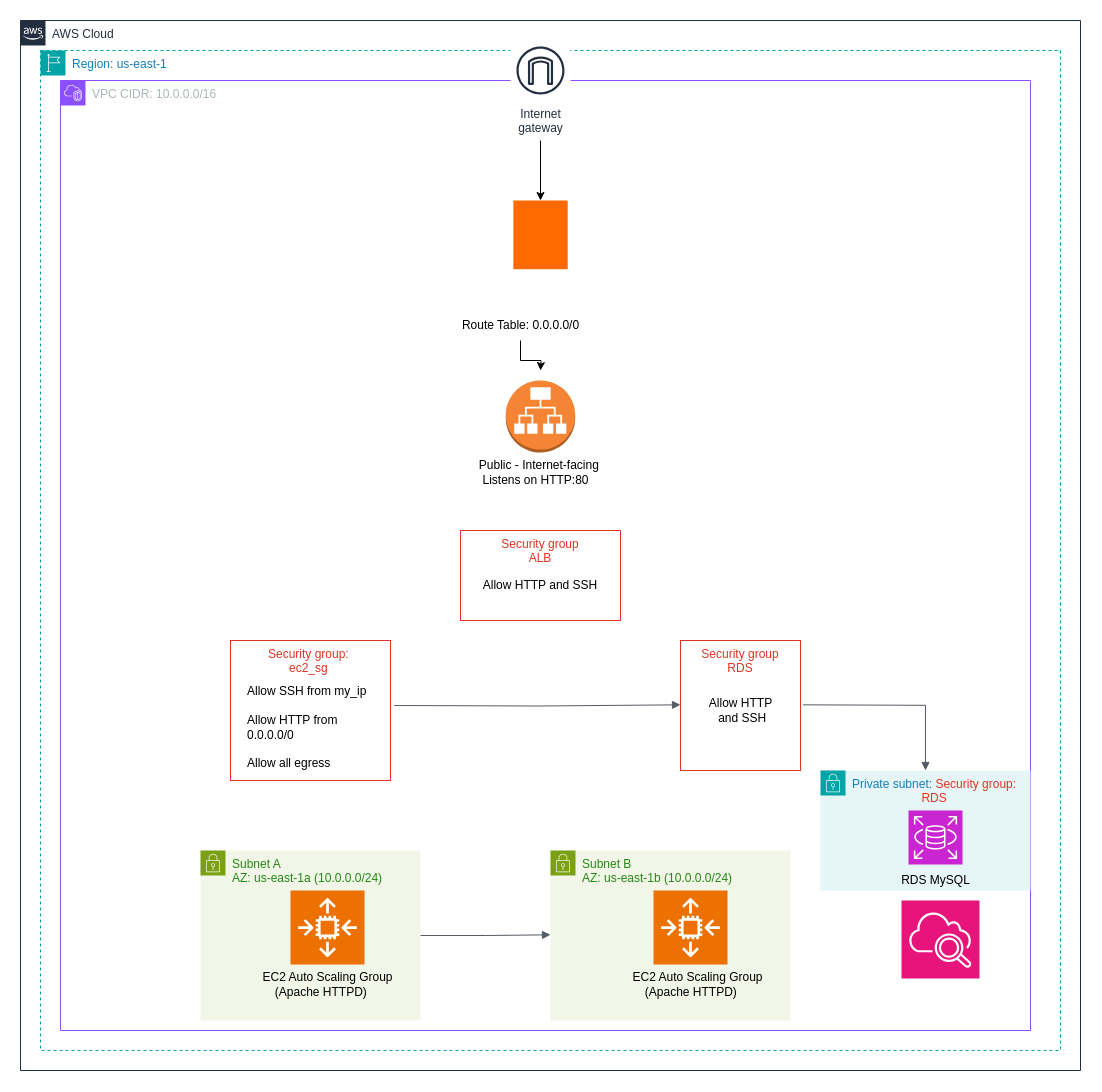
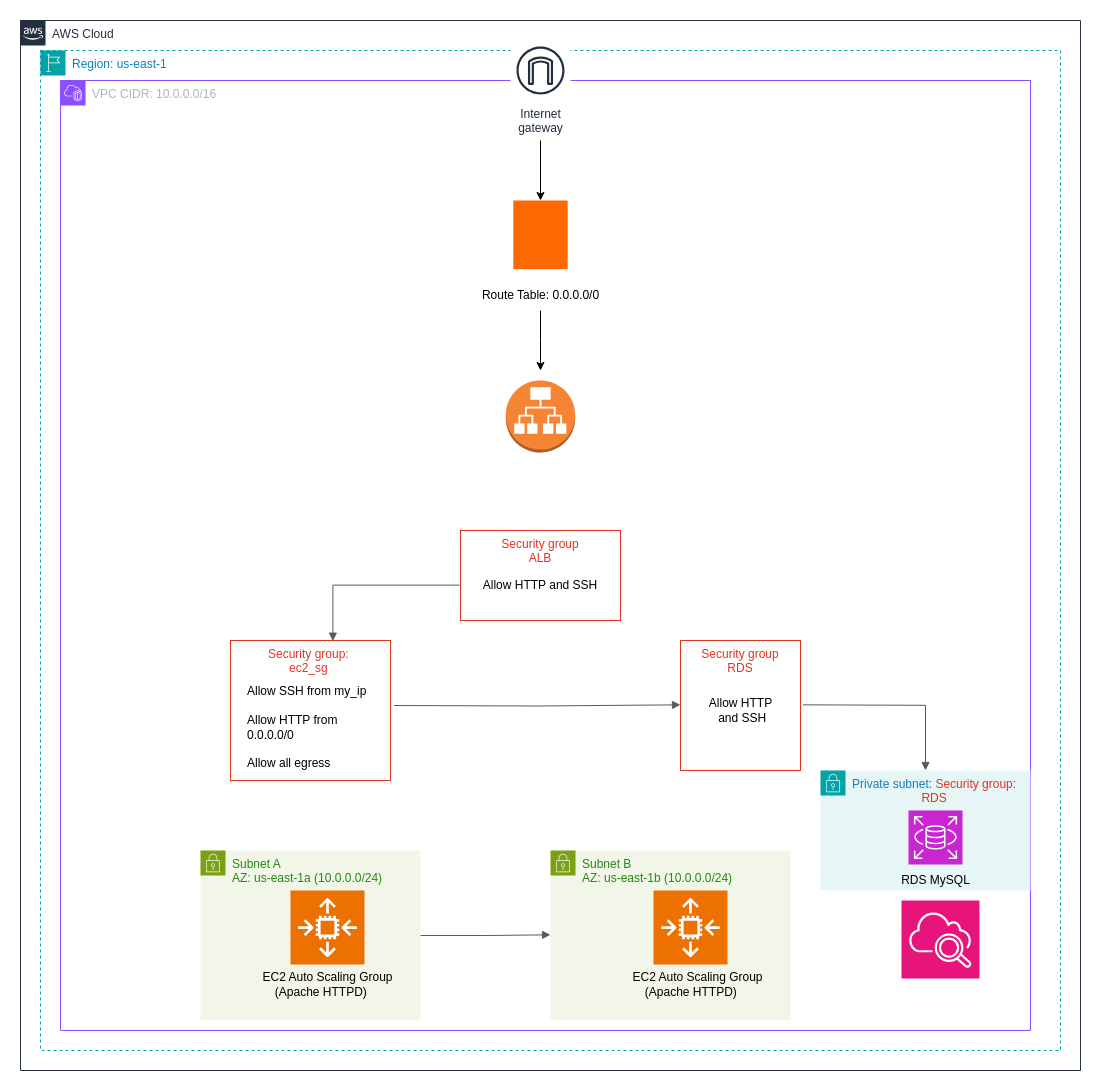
(521, 326) -> (541, 296)
(541, 473) -> none
none -> (372, 585)
